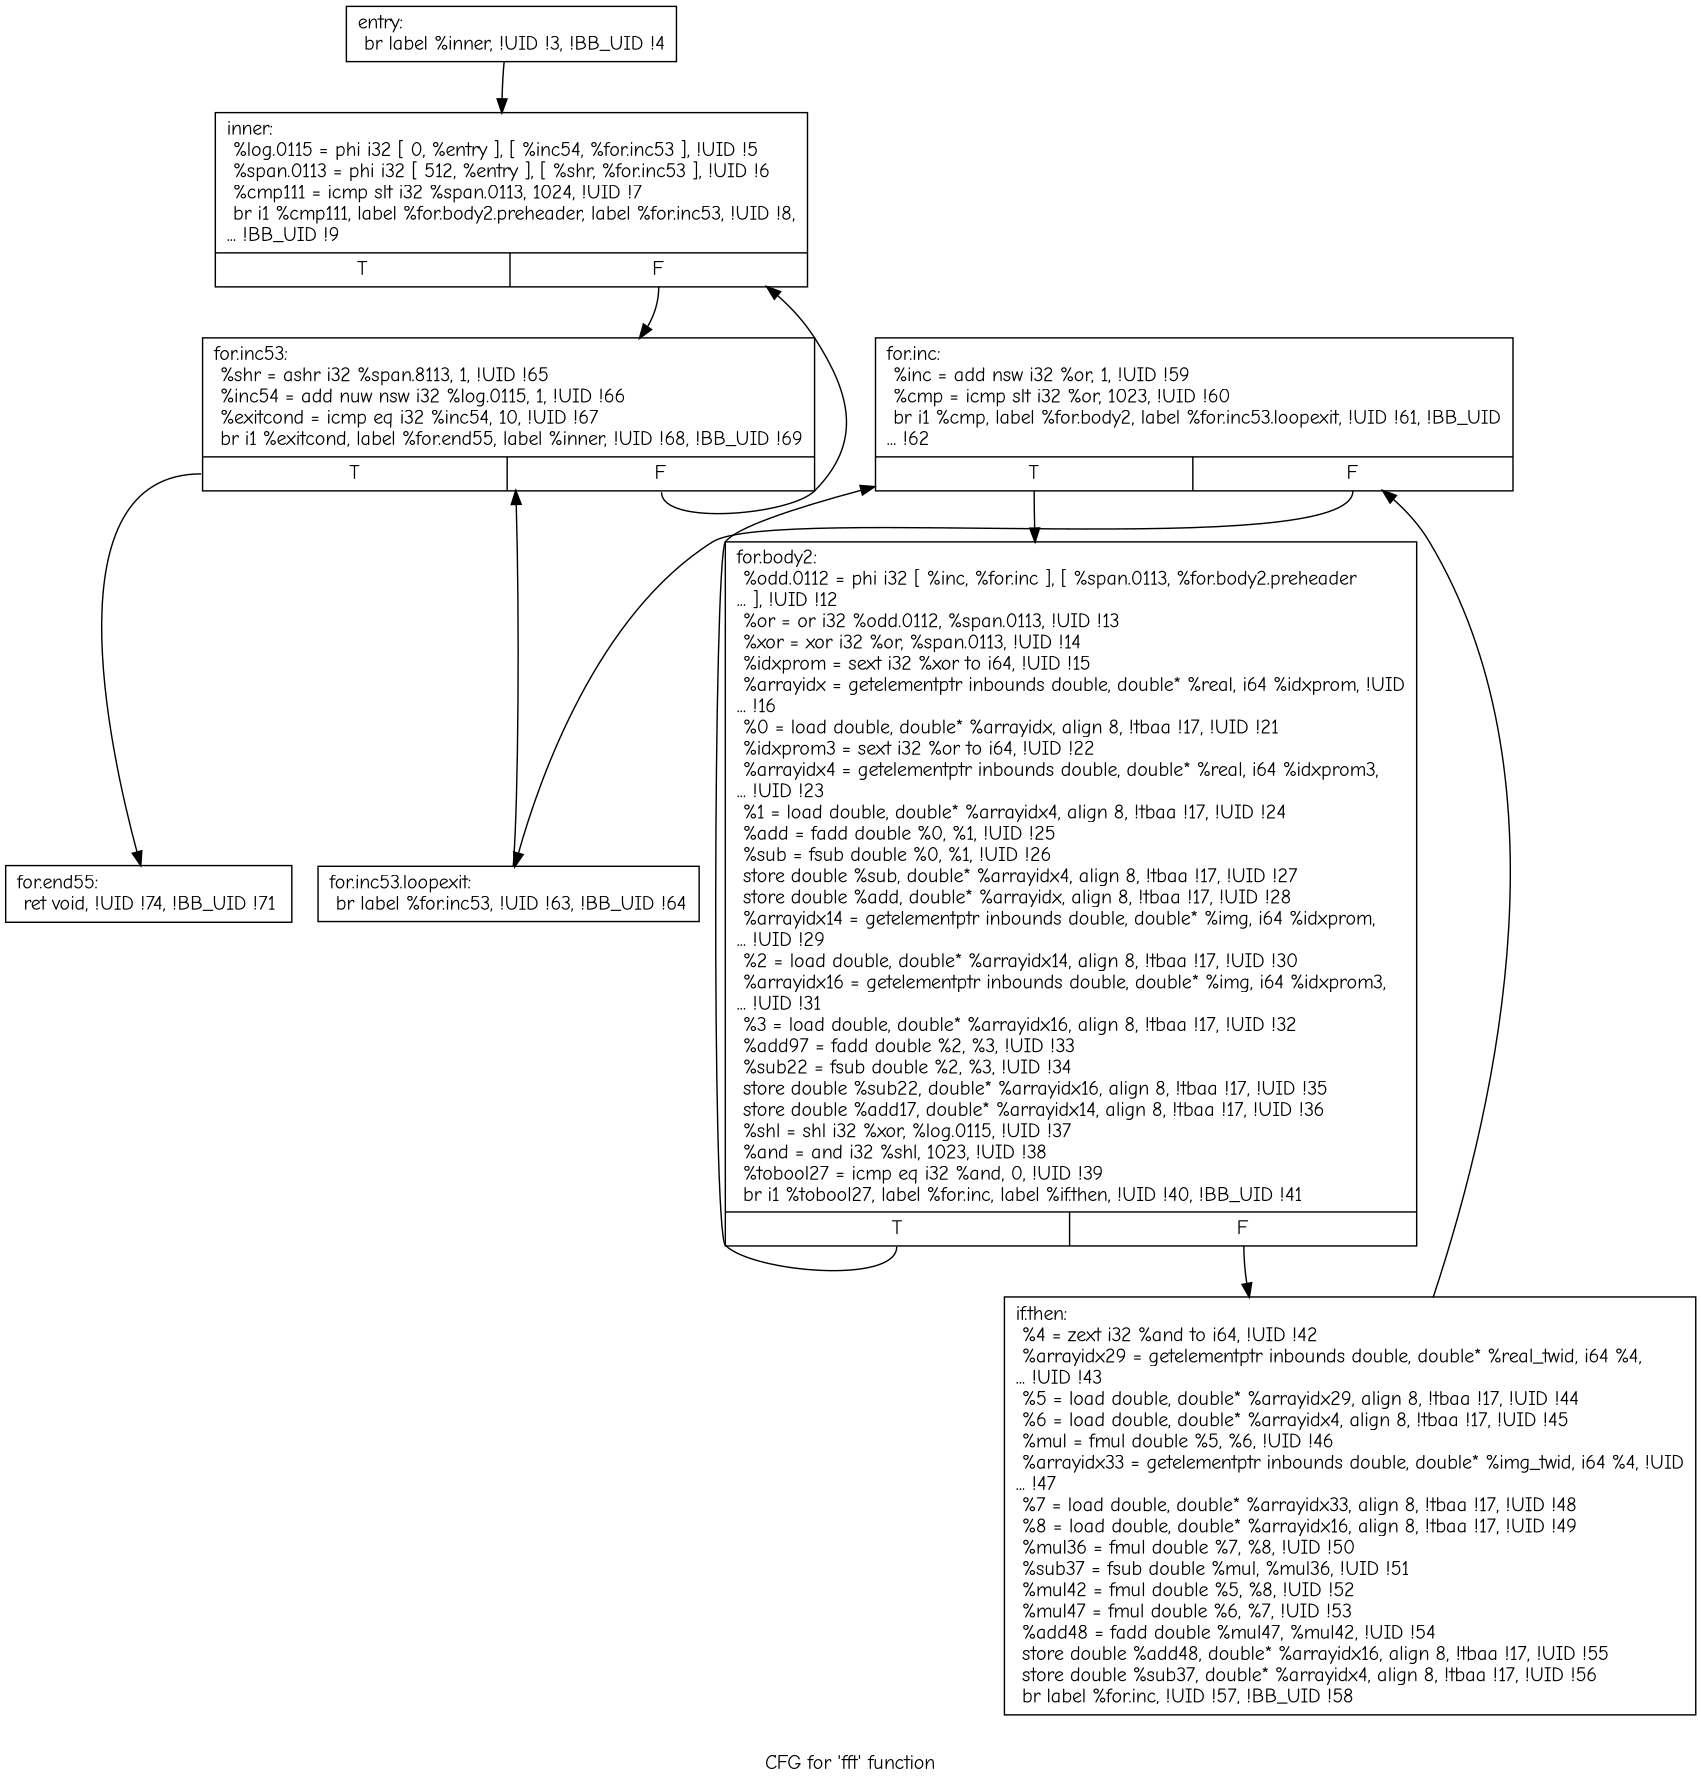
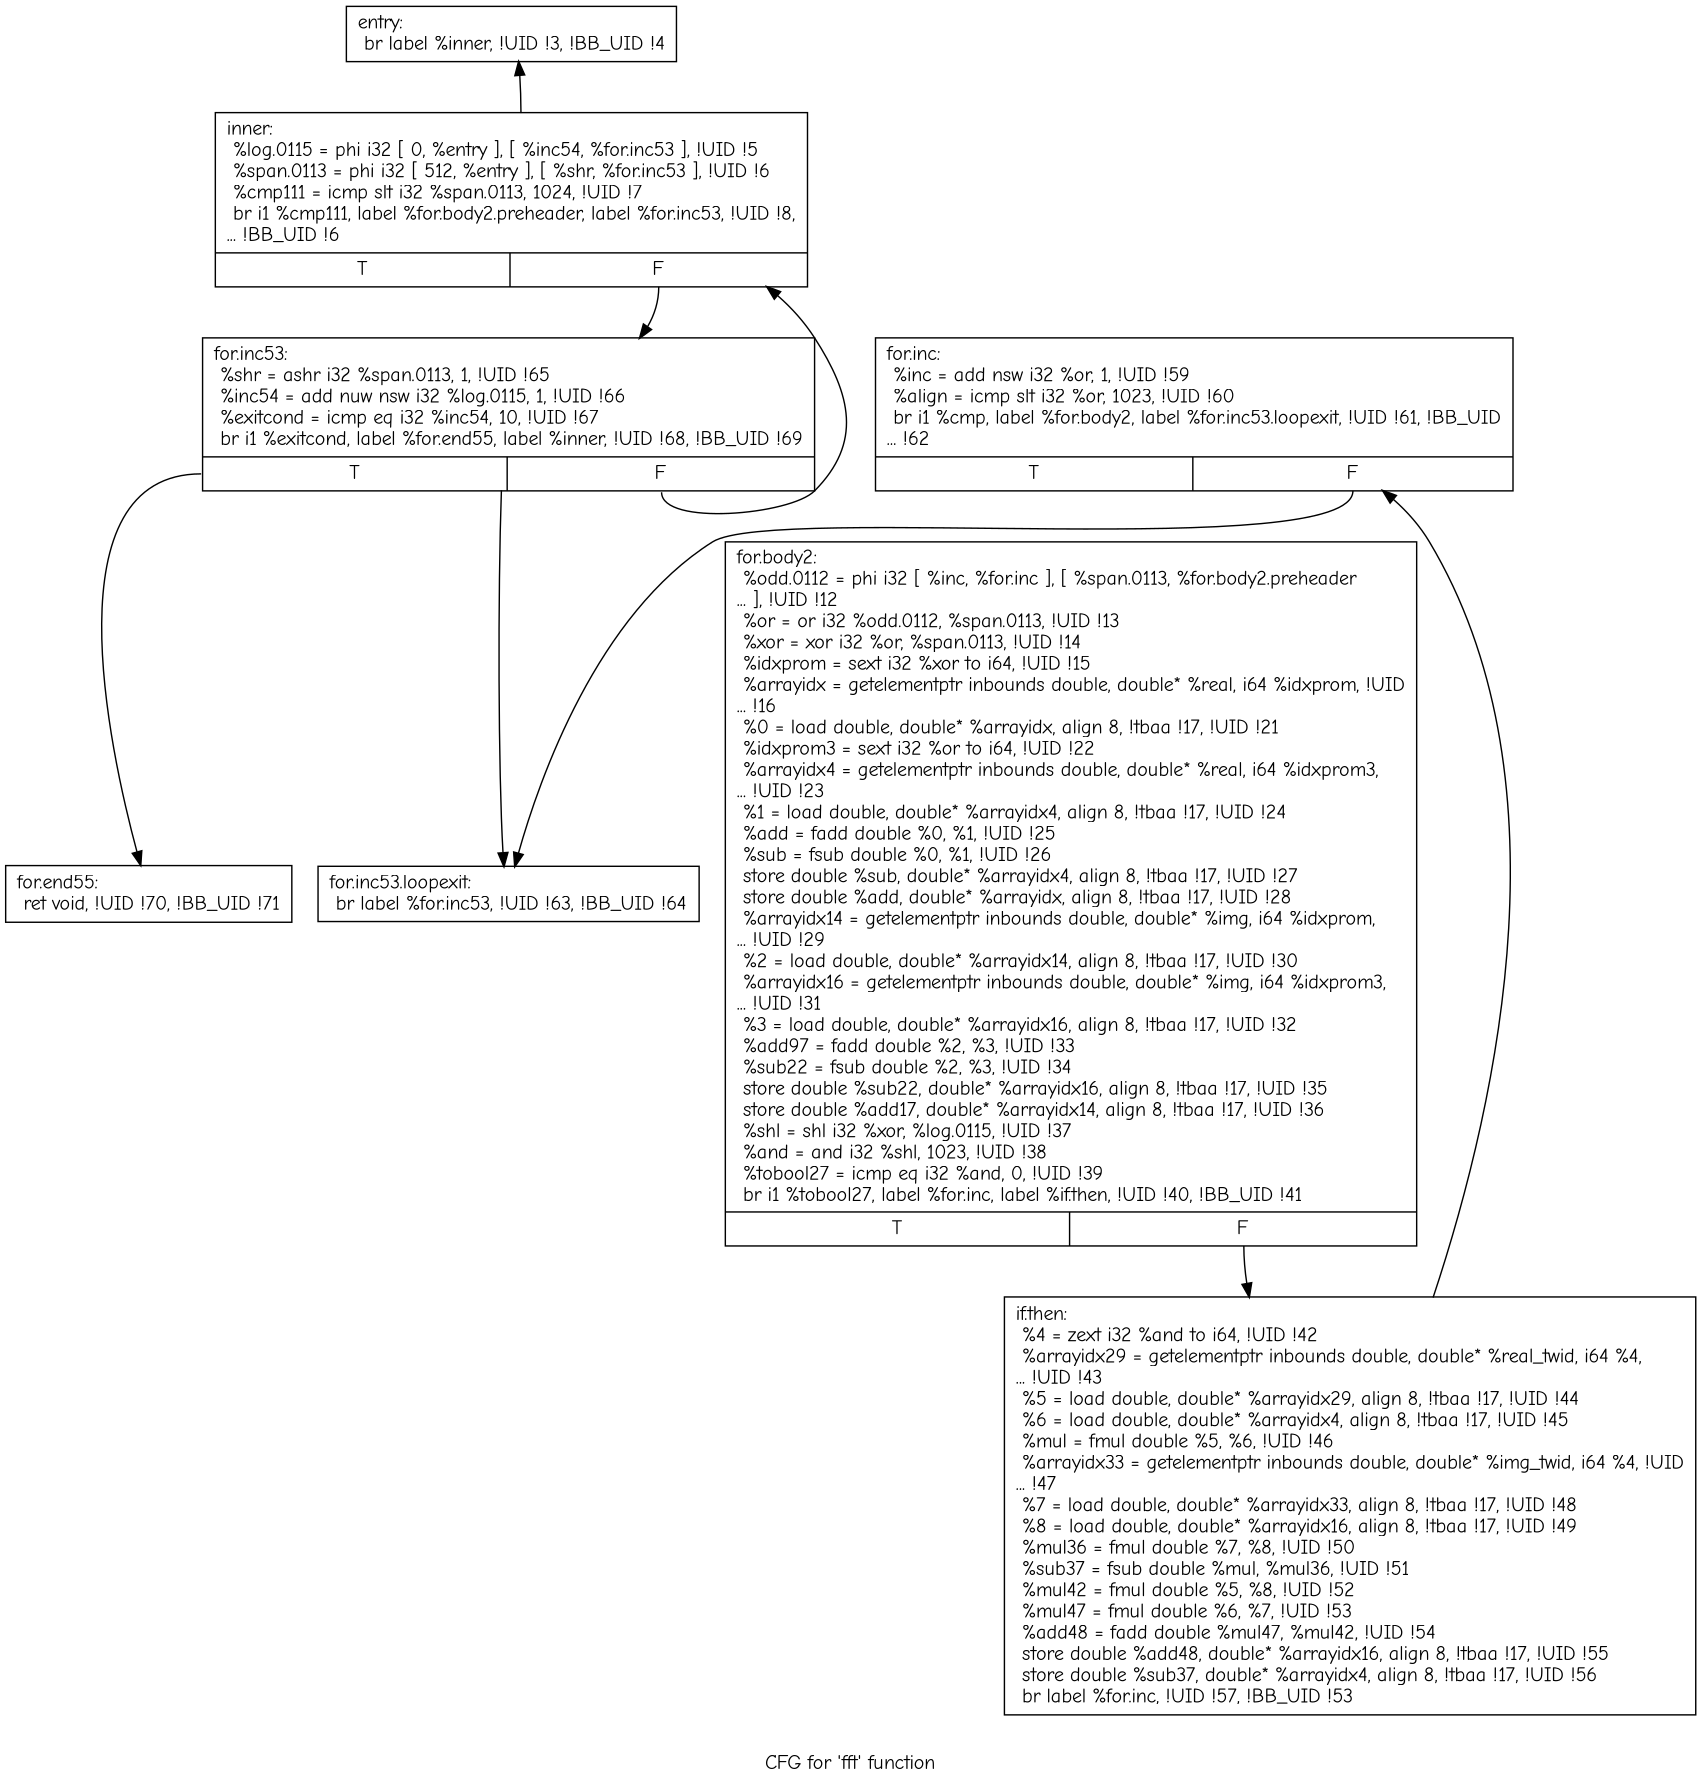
(503, 80) -> (521, 94)
(283, 235) -> (283, 235)
(382, 375) -> (382, 375)
(1059, 397) -> (1061, 397)
(1034, 509) -> none
(518, 686) -> (499, 671)
(147, 904) -> (149, 904)
(716, 913) -> none
(1185, 1696) -> (1184, 1696)
